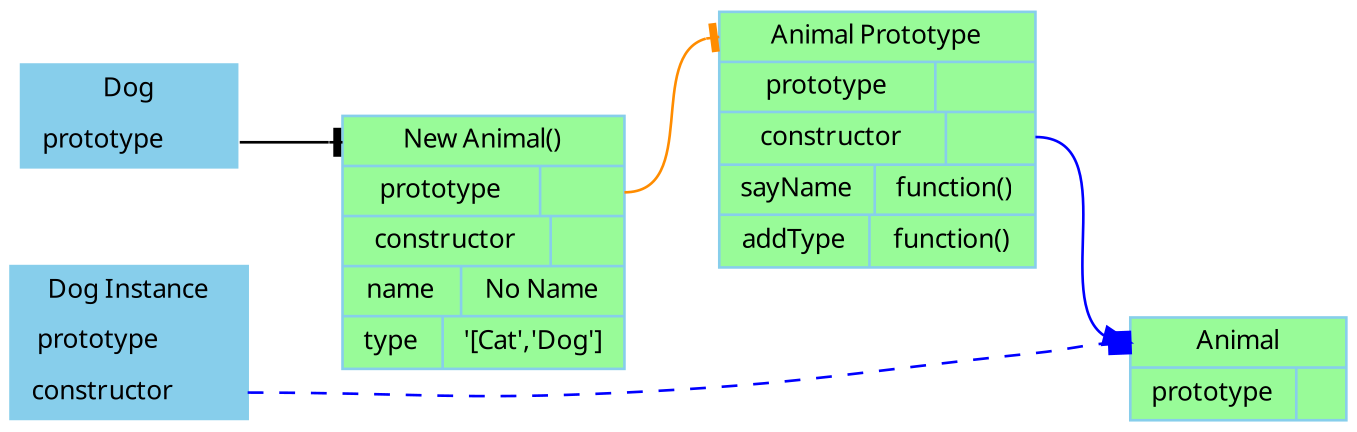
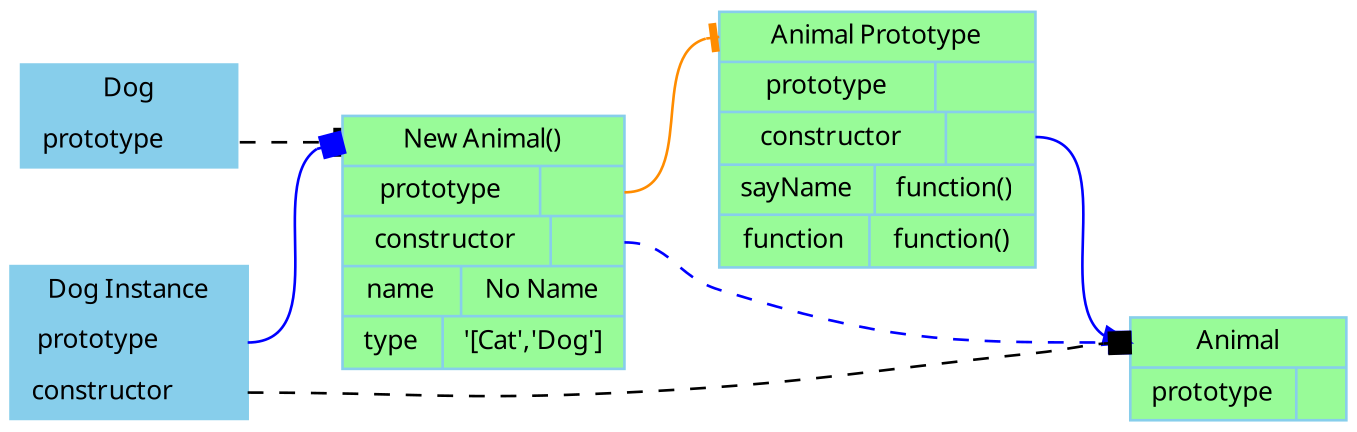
(284, 142) -> (284, 142)
(794, 240) -> (794, 240)
none -> (295, 256)
none -> (855, 325)
(677, 390) -> (677, 390)
